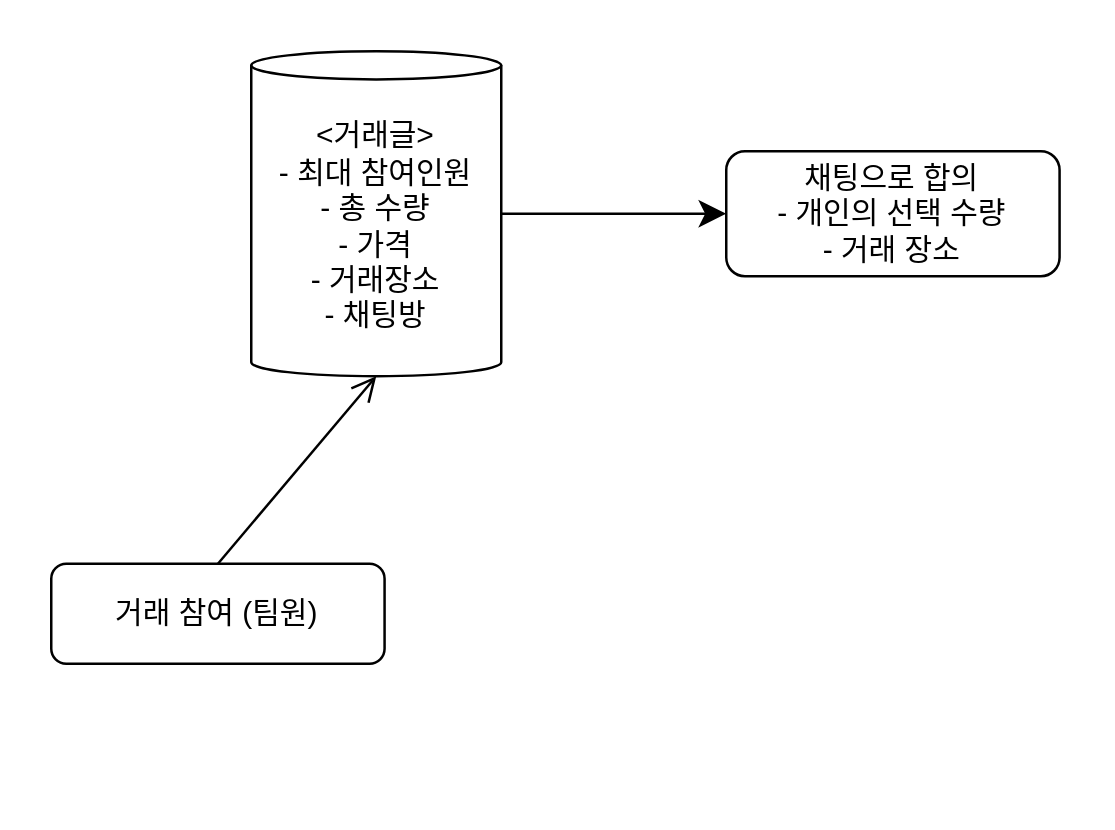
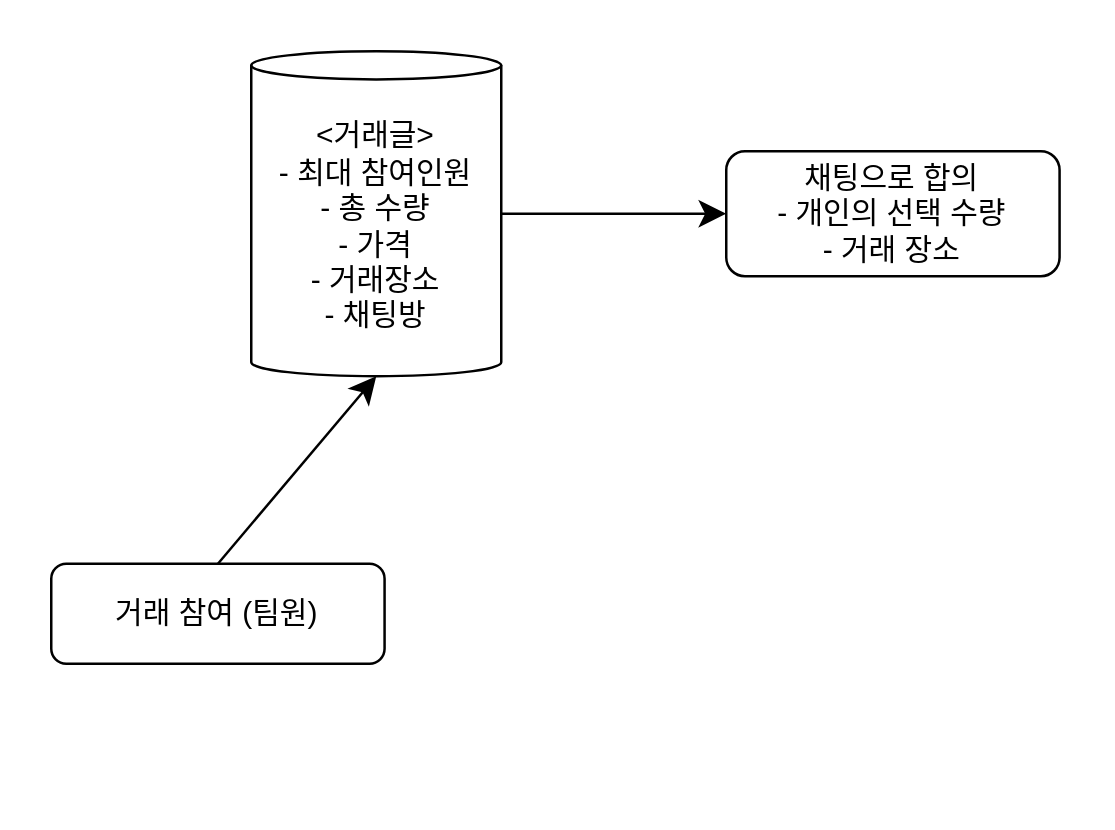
(366, 388) -> (362, 393)
